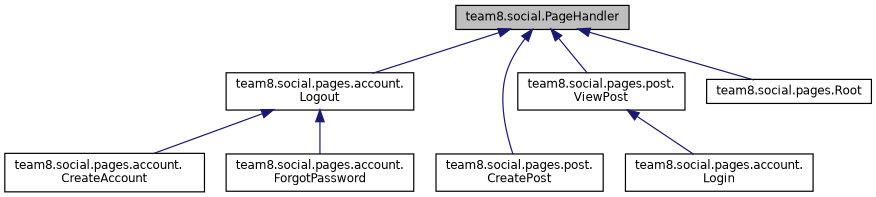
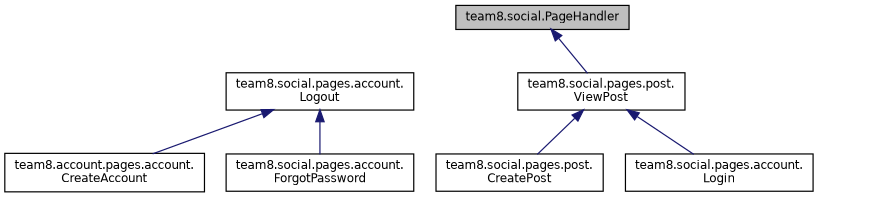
(436, 53) -> none
(789, 91) -> none
(503, 94) -> (556, 136)
(105, 173) -> (105, 173)
